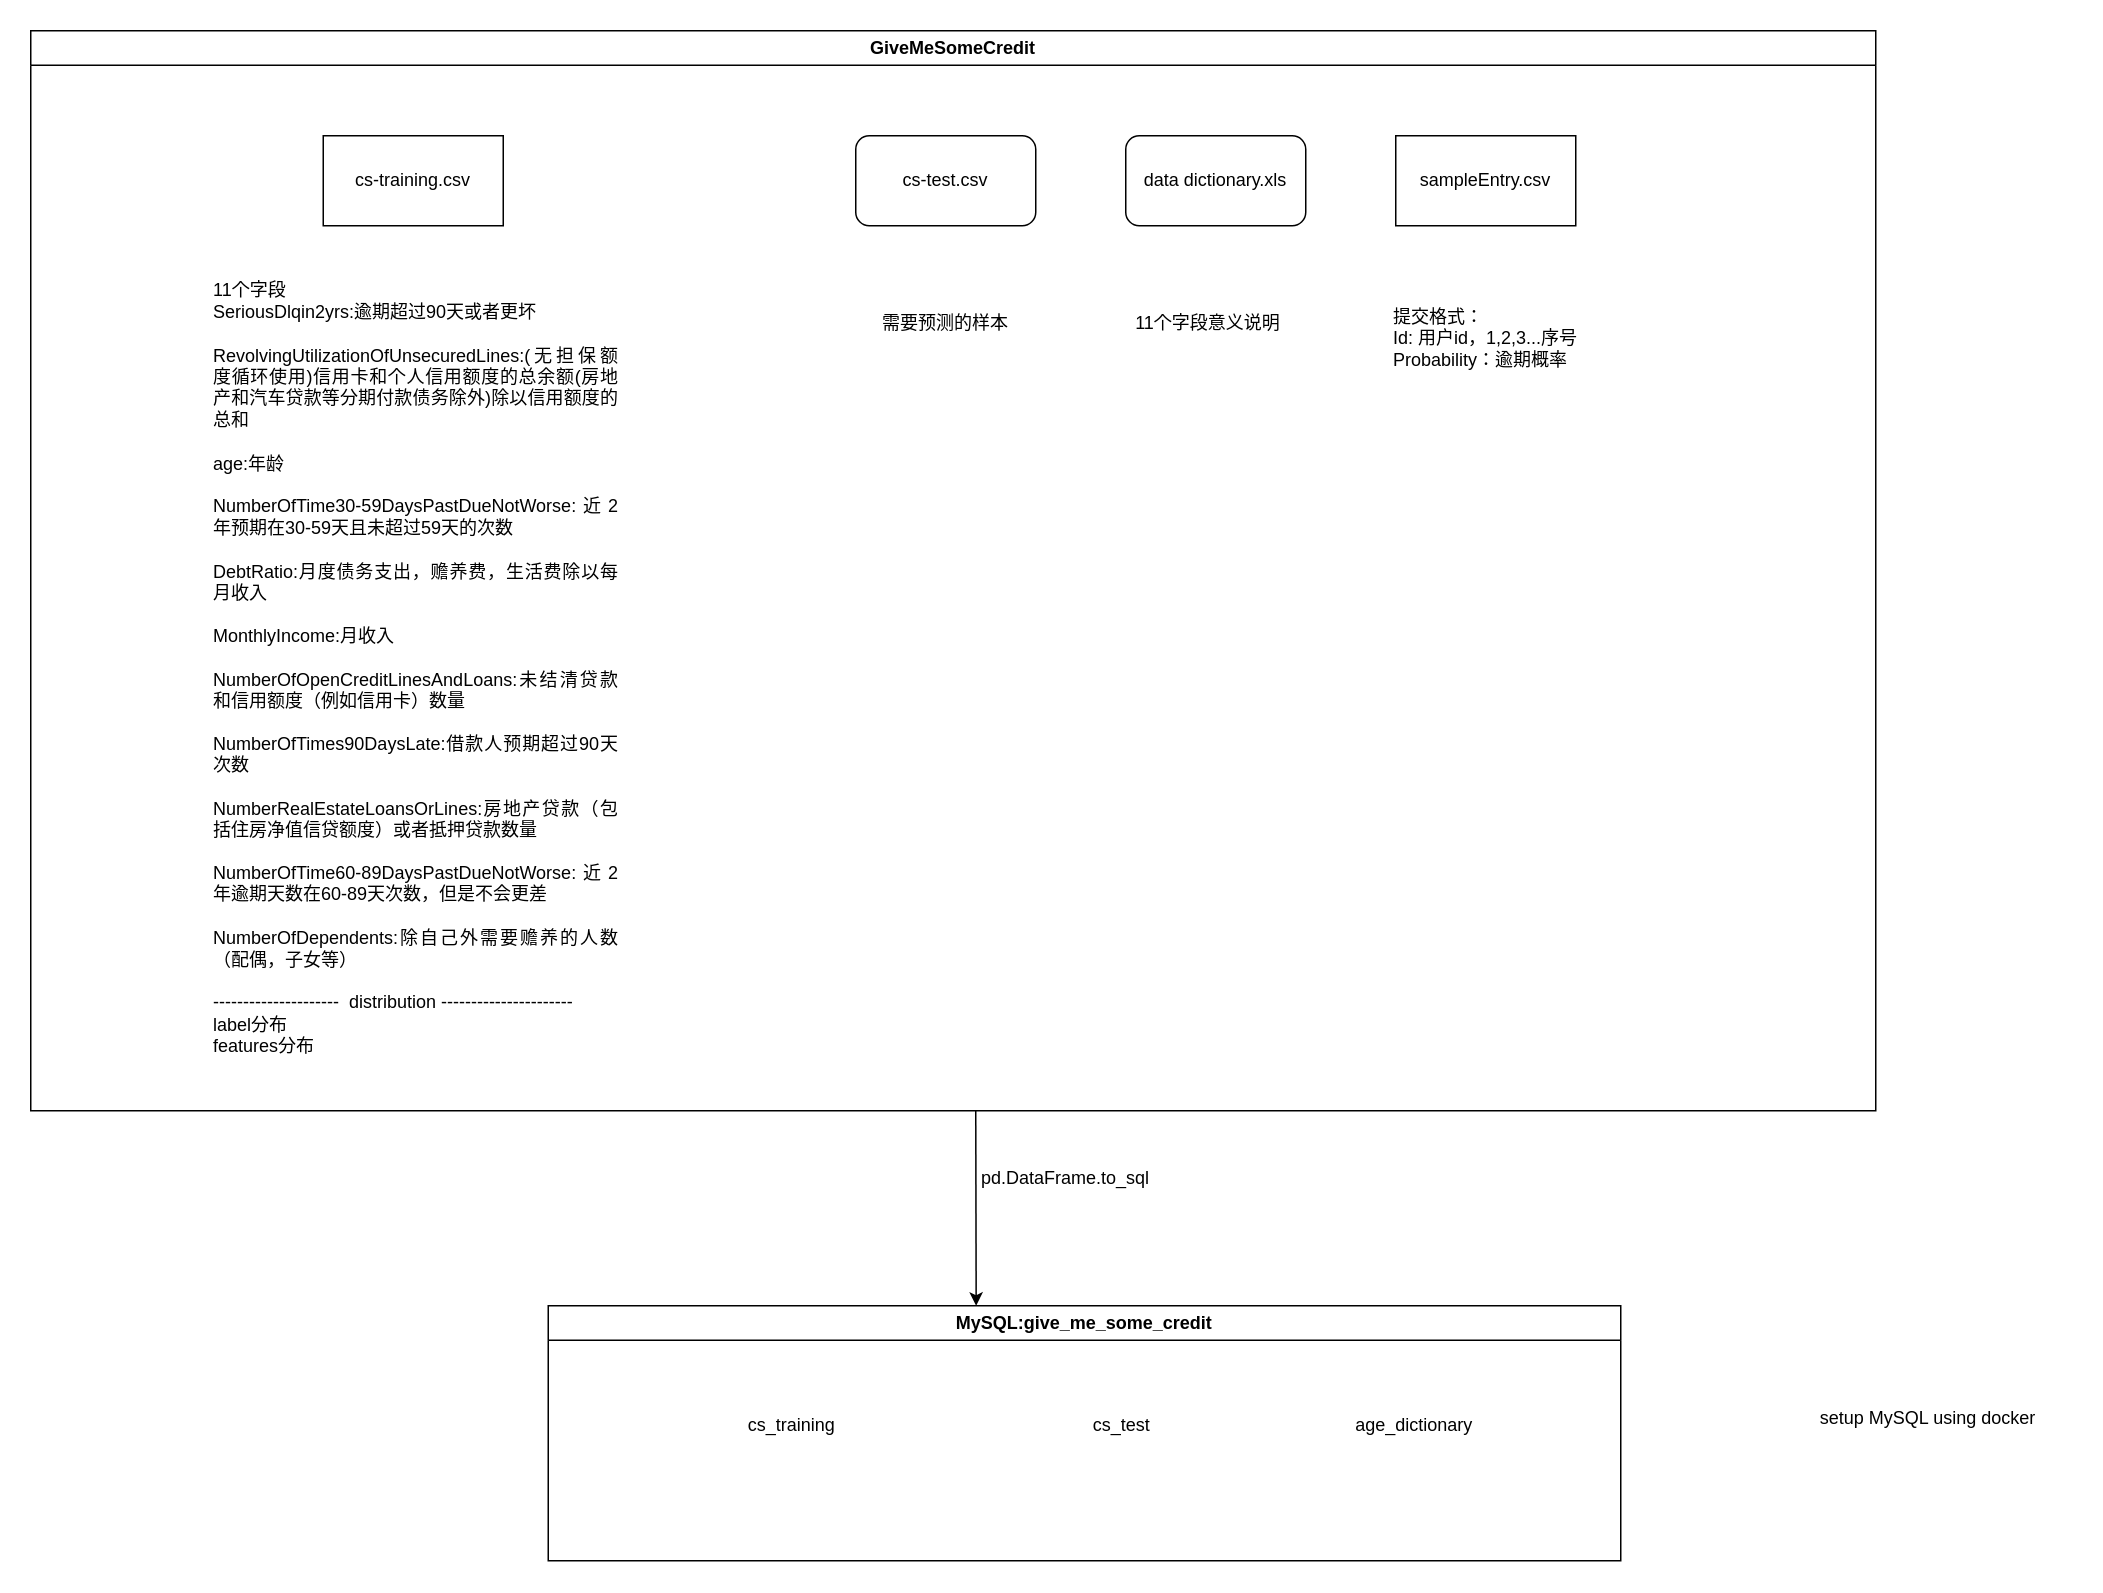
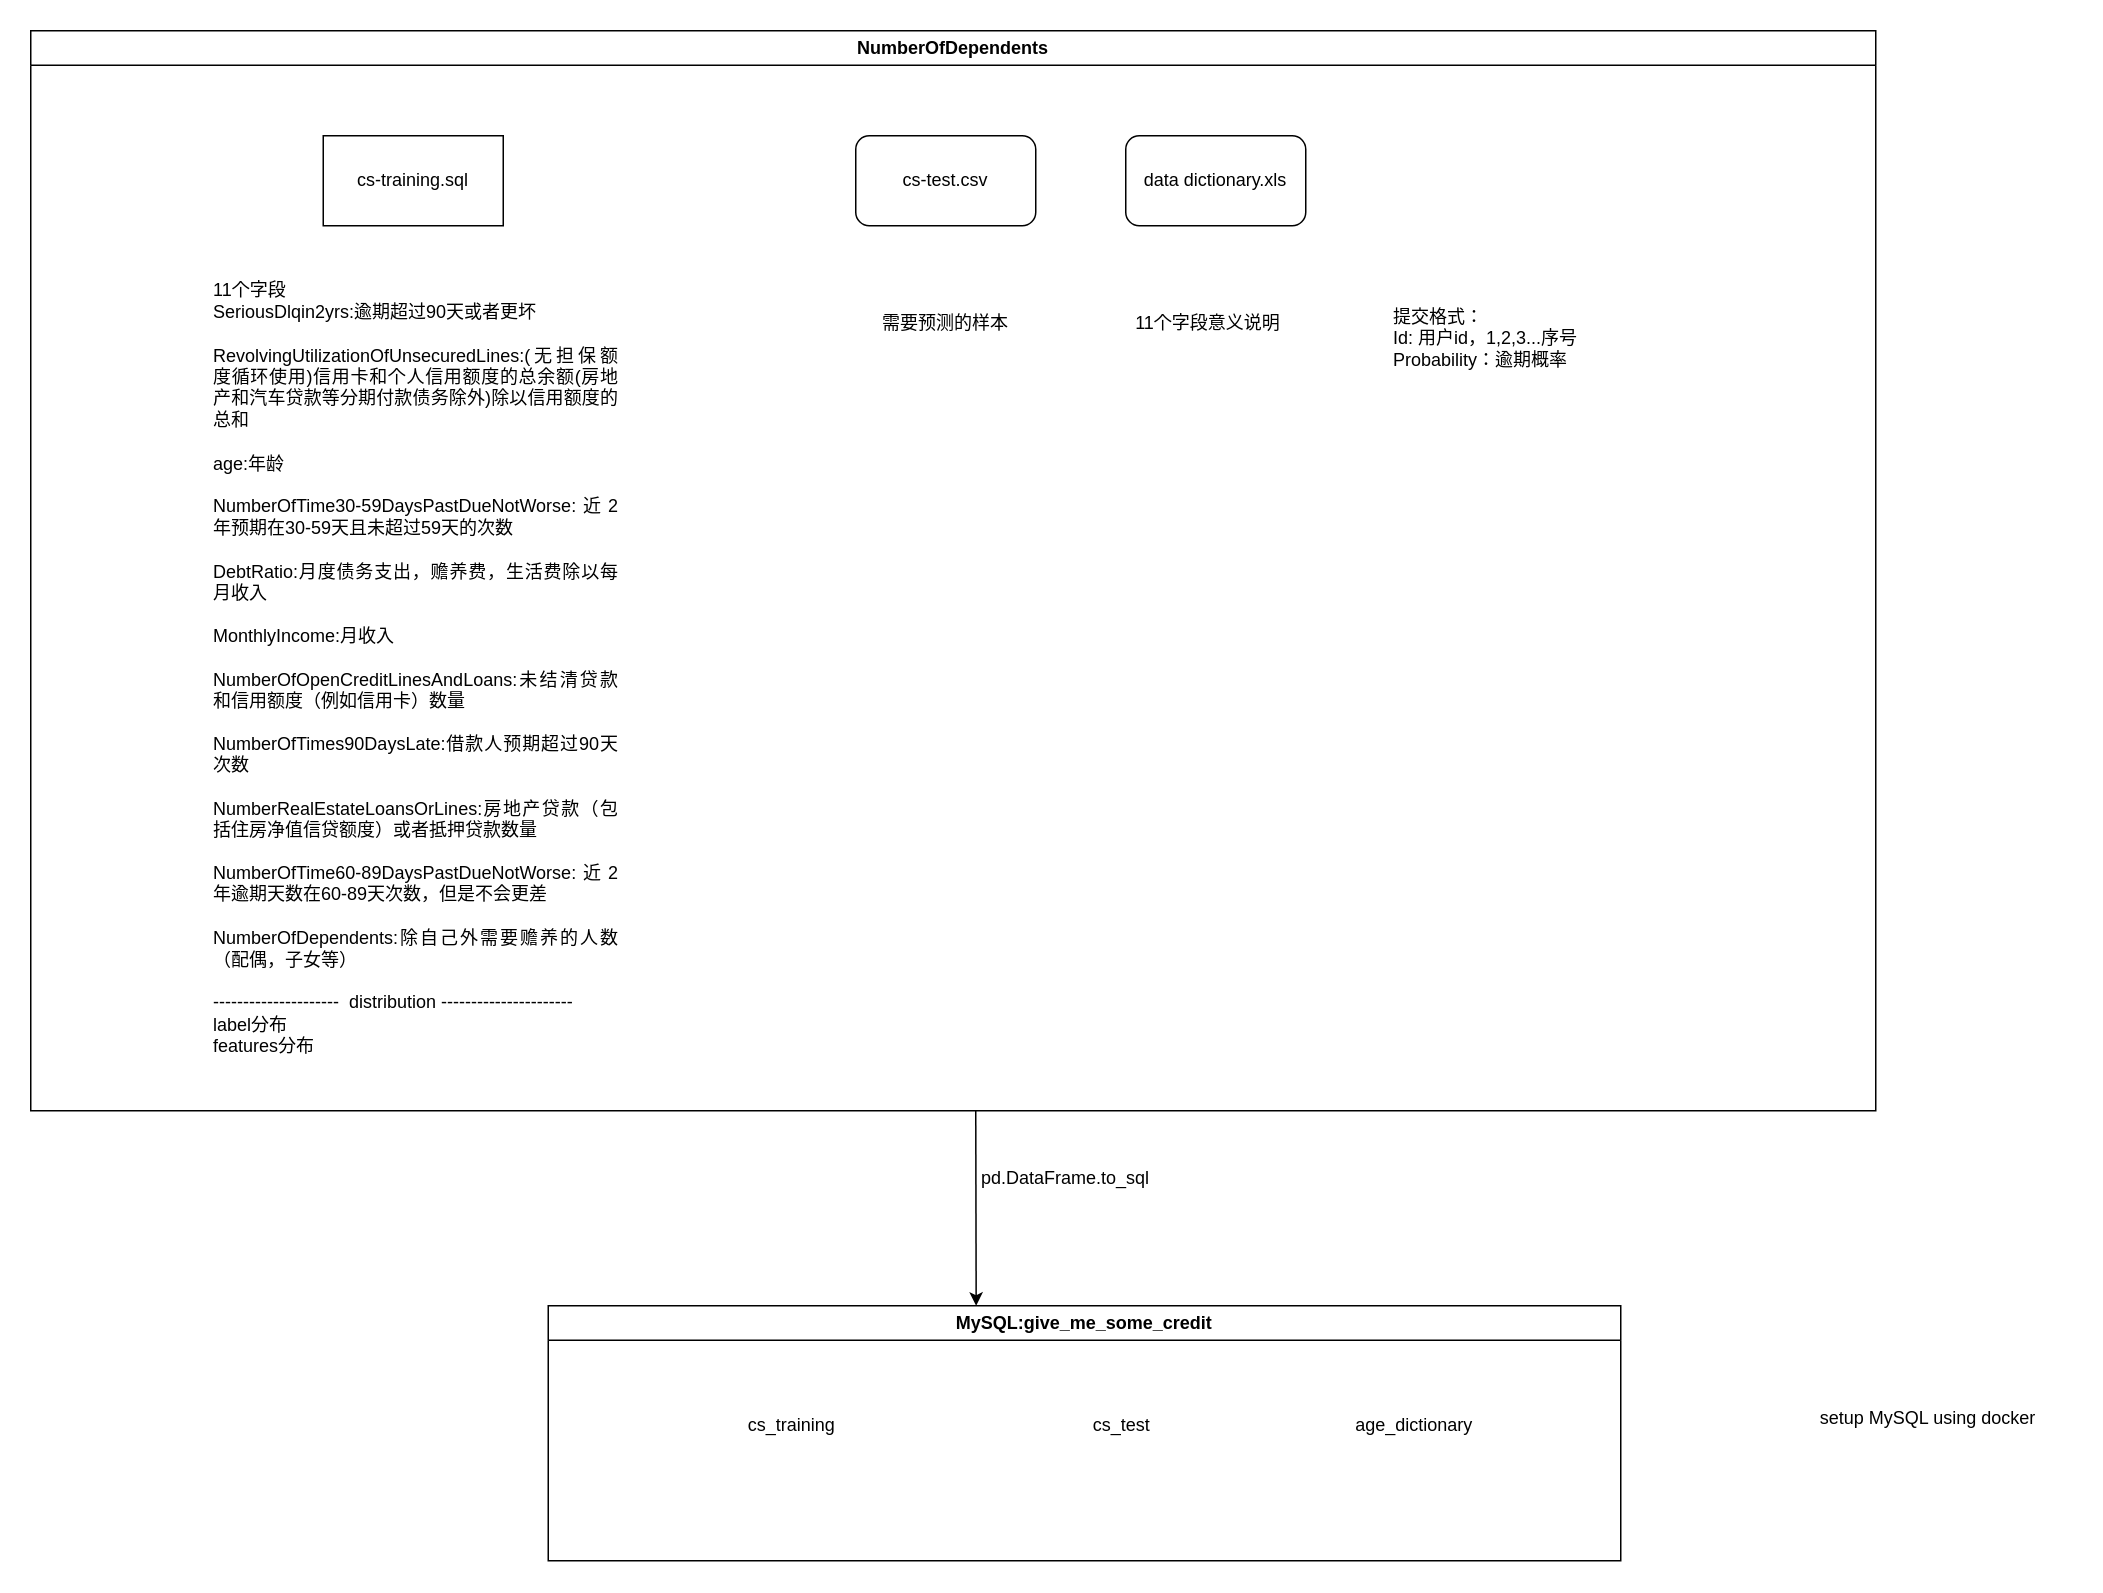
(953, 49) -> (953, 49)
(413, 181) -> (413, 181)
(1486, 181) -> none
